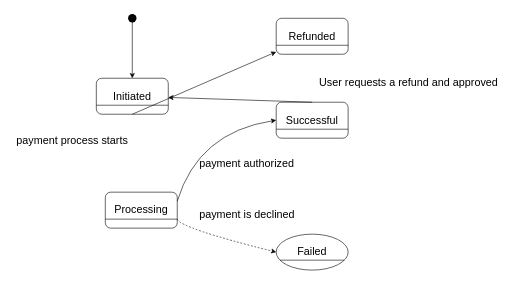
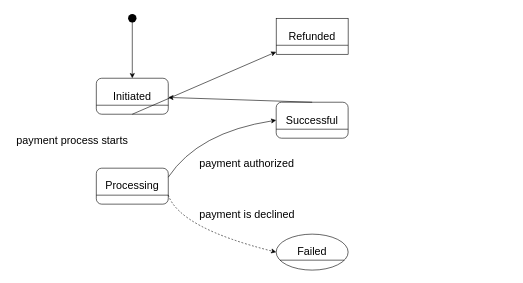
(312, 36) -> (312, 36)
(414, 87) -> none
(141, 210) -> (132, 186)
